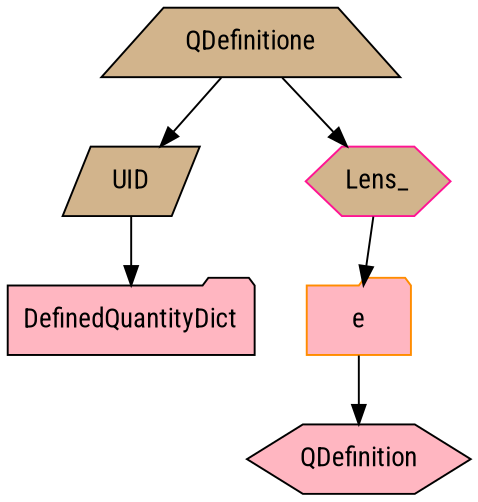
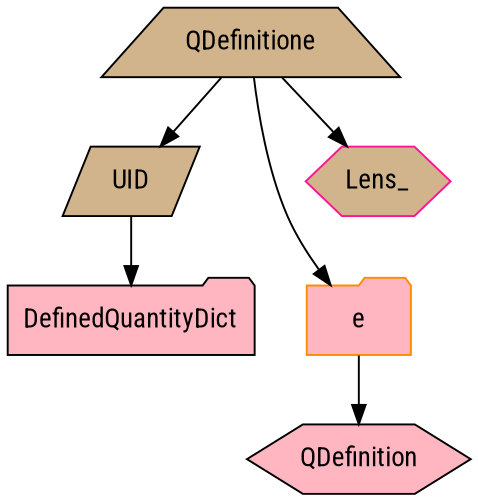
(370, 241) -> (274, 178)
